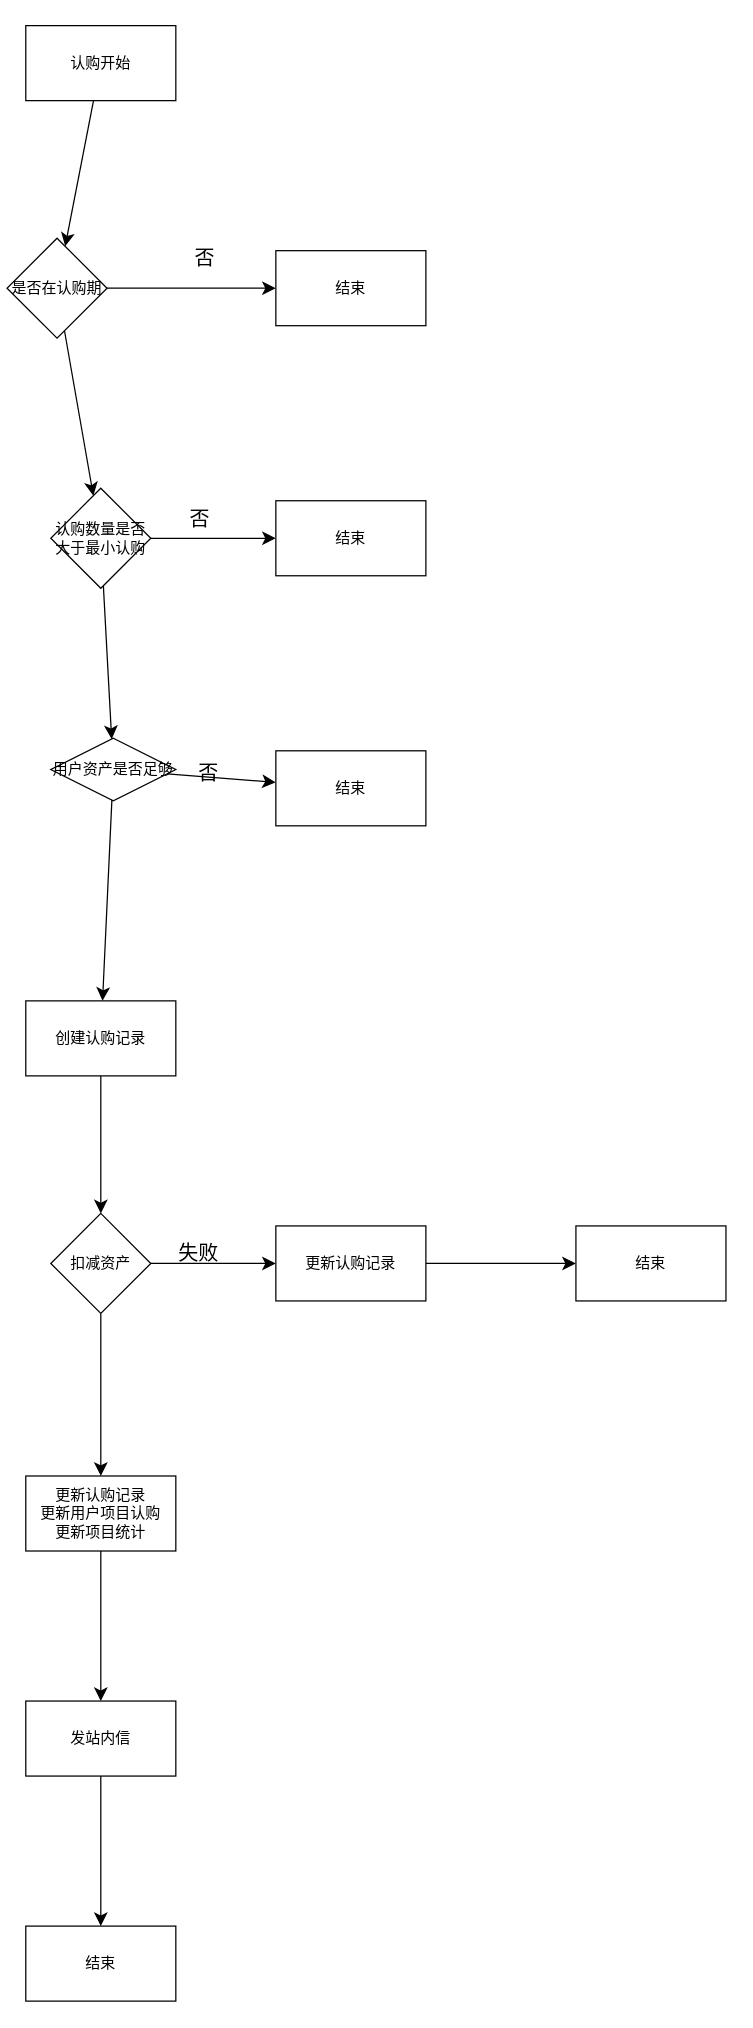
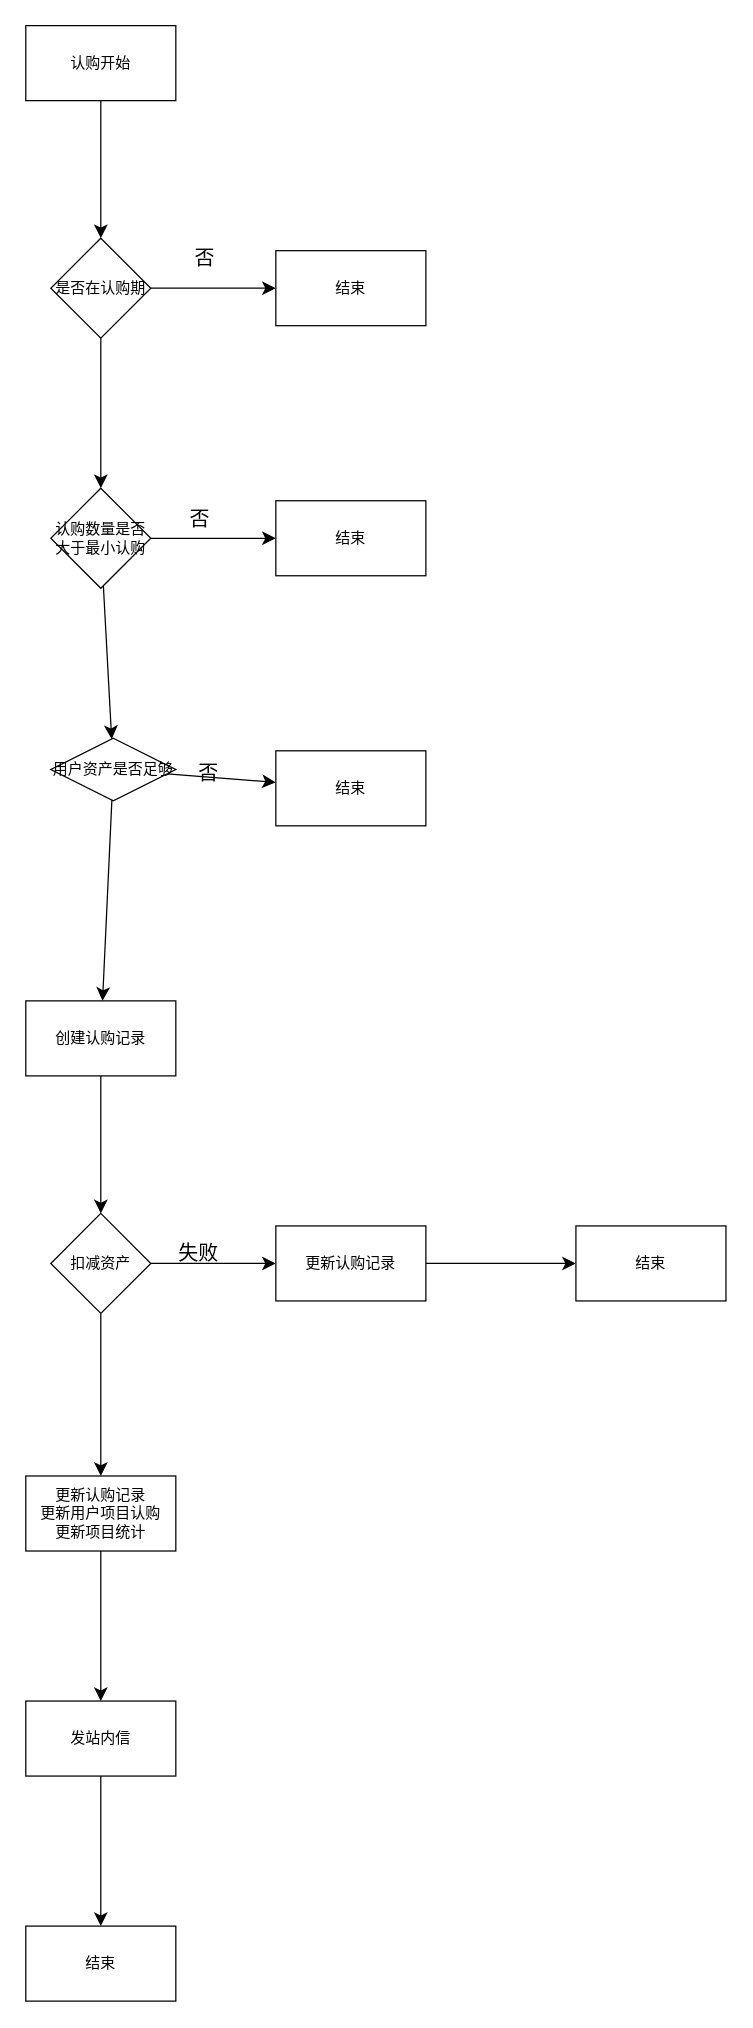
(57, 288) -> (101, 288)
